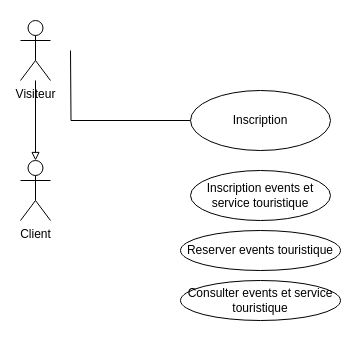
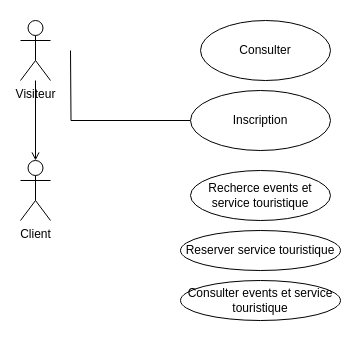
none -> (266, 51)
(36, 151) -> (36, 154)
(261, 196) -> (261, 196)
(261, 251) -> (261, 251)
